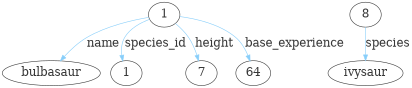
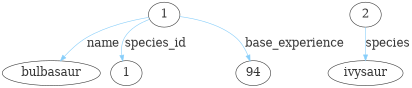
(366, 15) -> (366, 15)
(201, 73) -> none
(253, 73) -> (253, 73)
